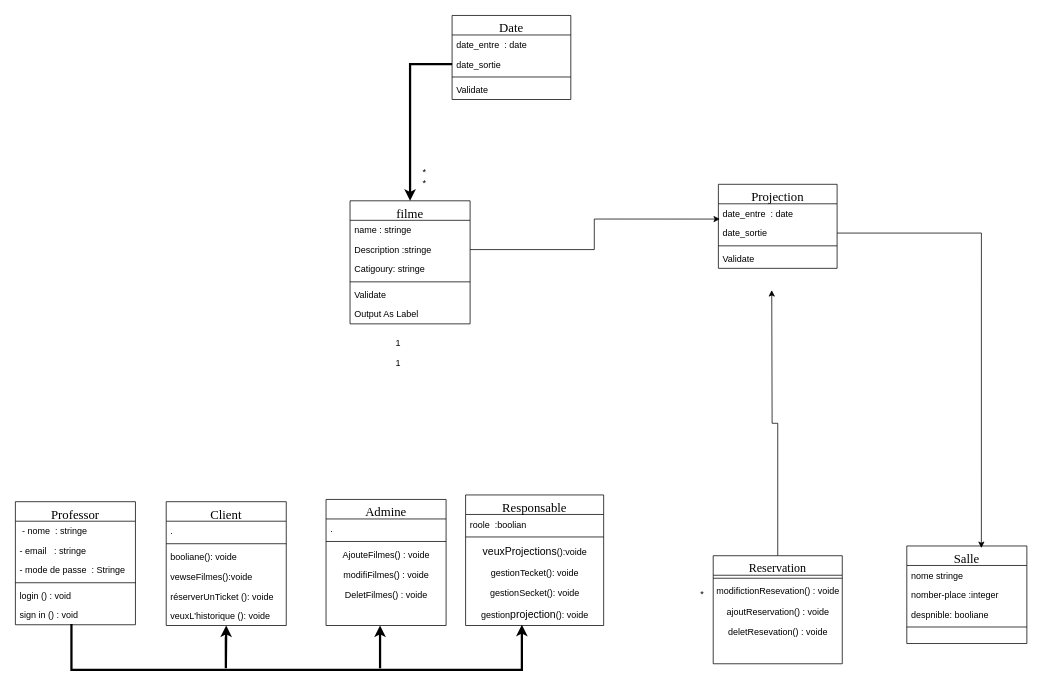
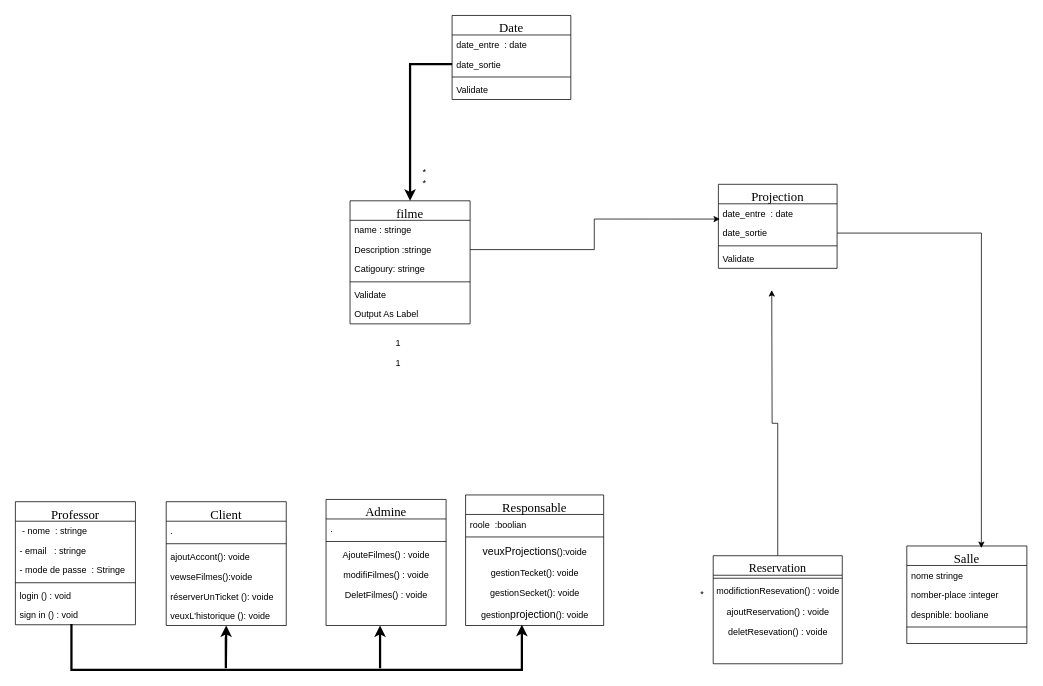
(207, 557) -> (217, 557)
